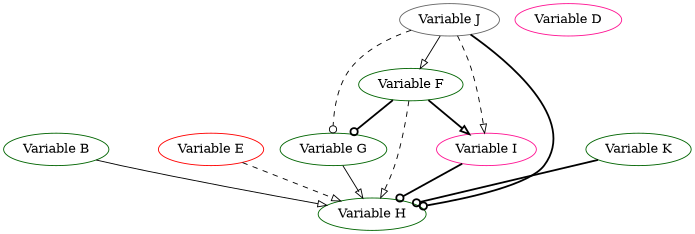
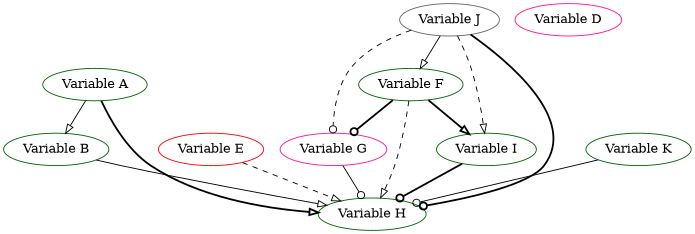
none -> (95, 85)
(333, 149) -> (333, 149)
(486, 149) -> (486, 149)
(351, 179) -> (351, 179)
(496, 184) -> (496, 184)
